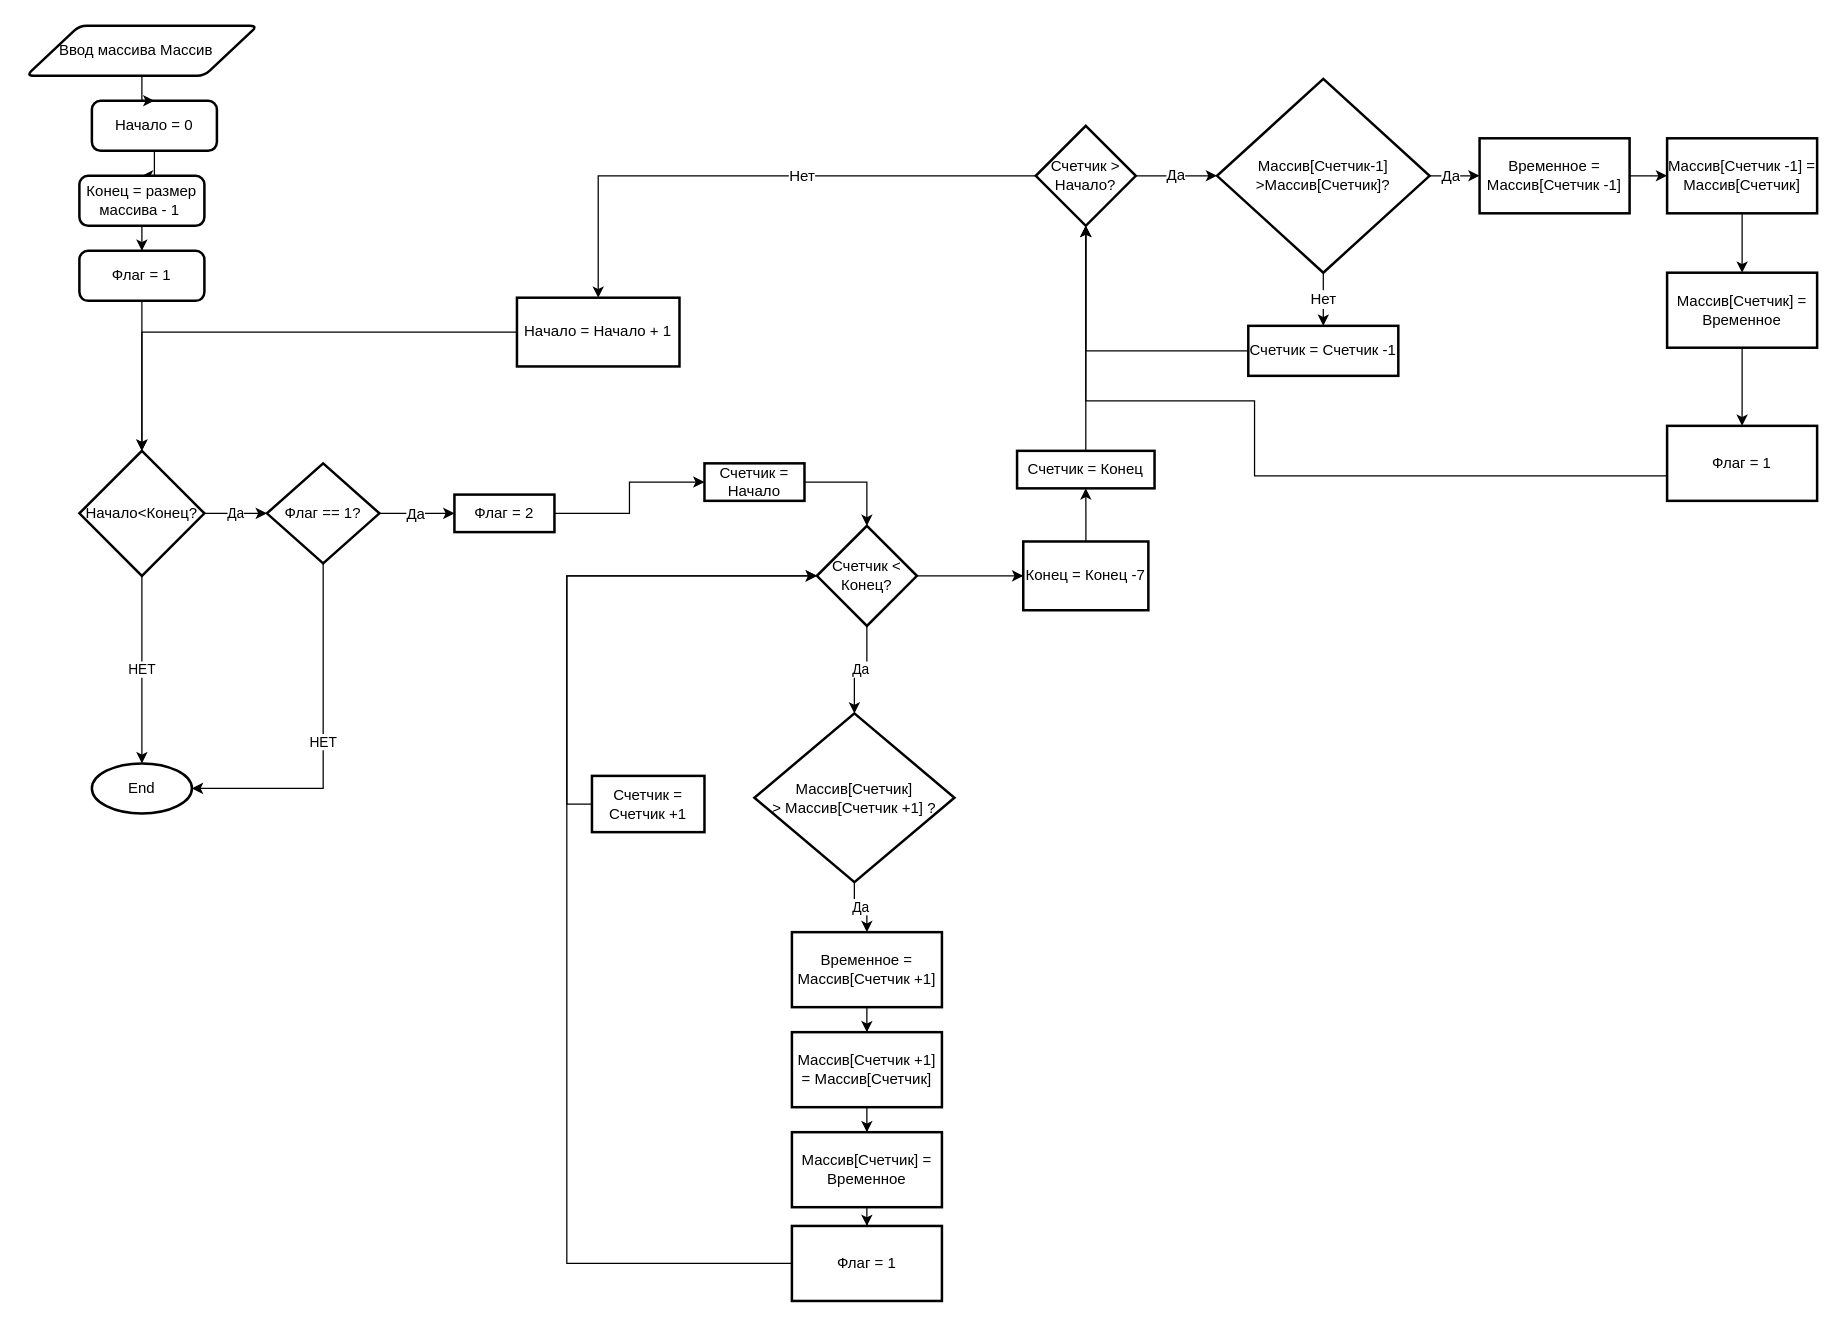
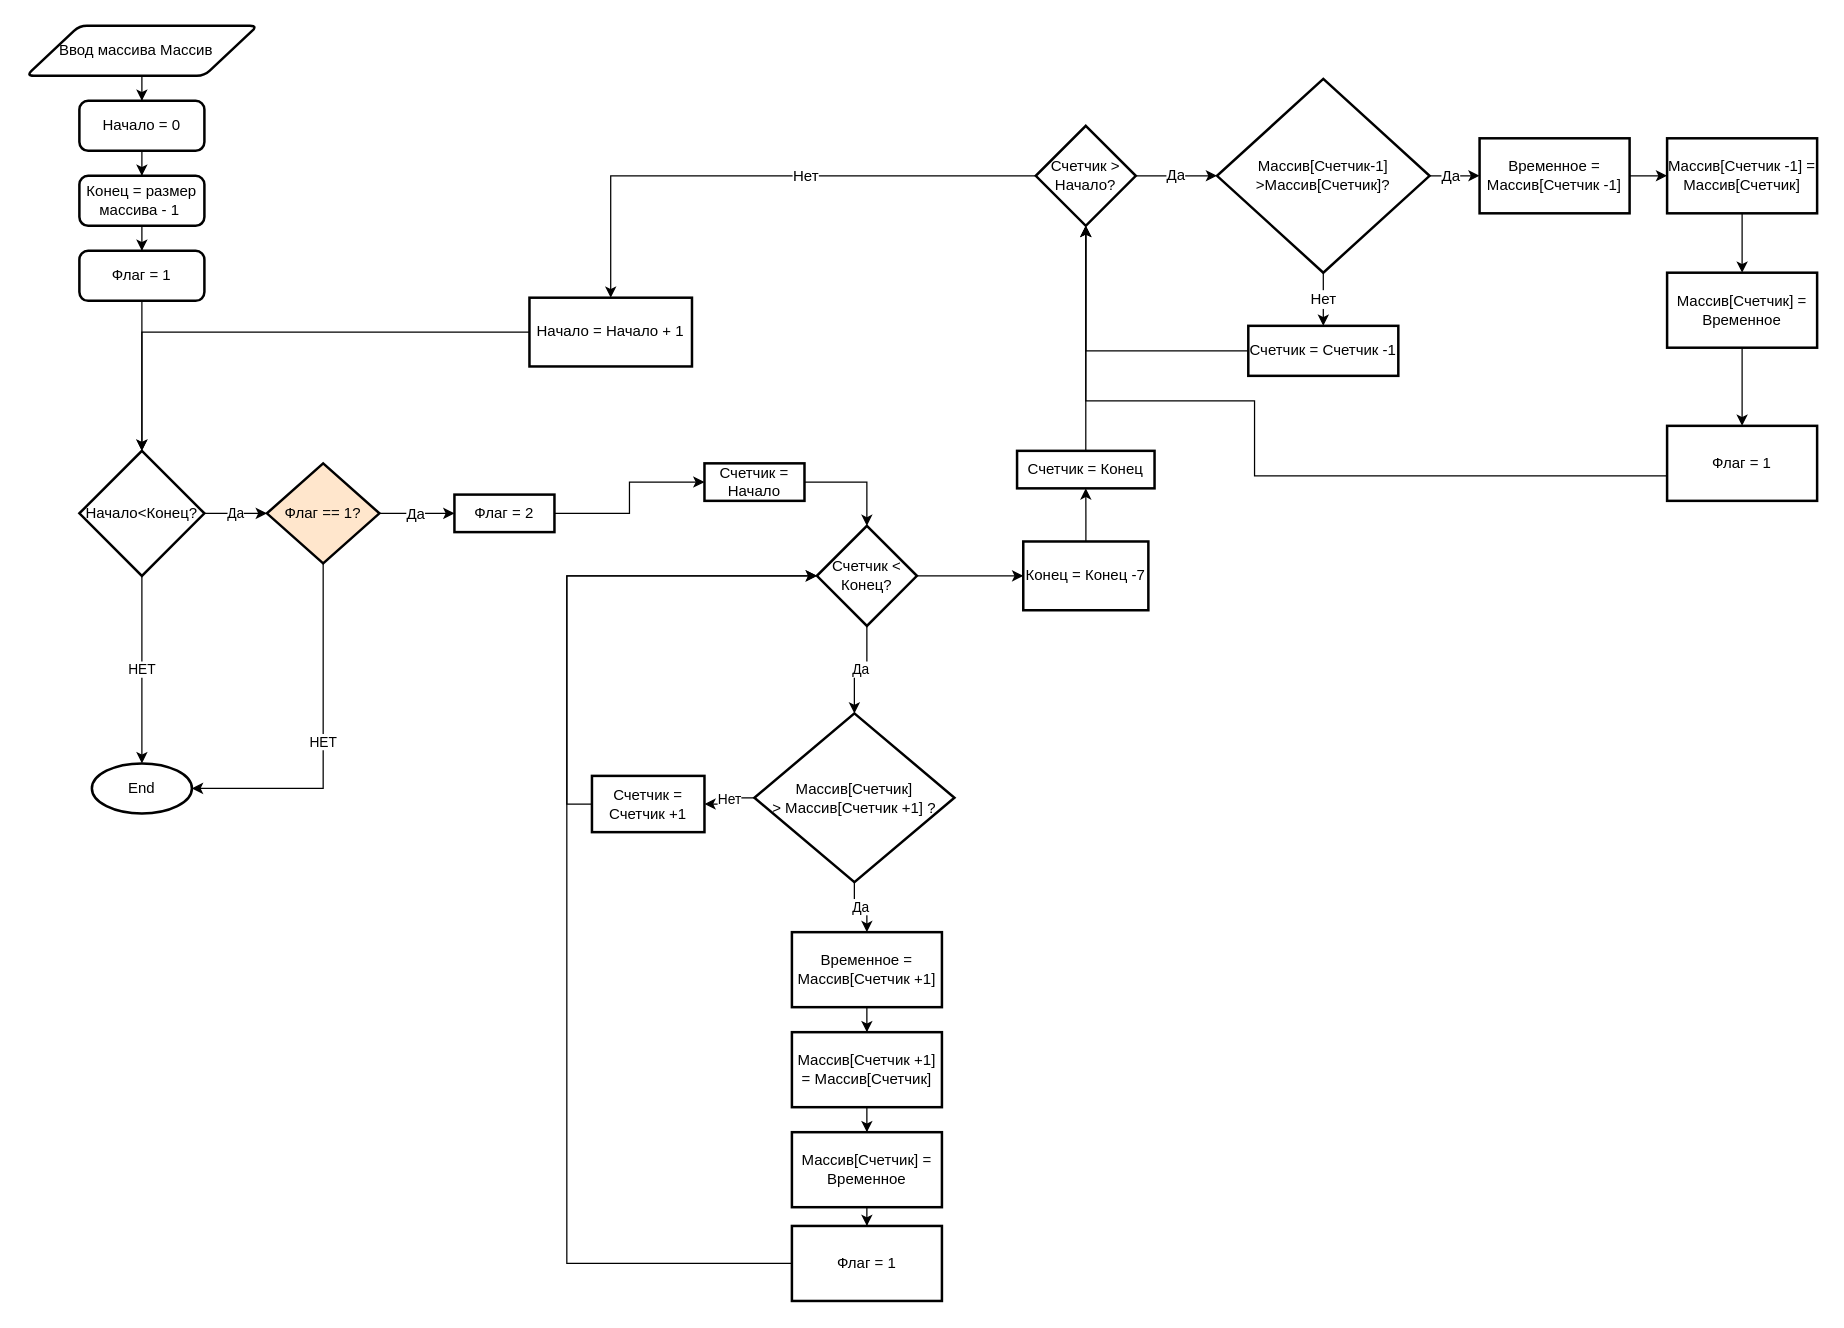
(154, 126) -> (142, 126)
(598, 332) -> (611, 332)
(323, 513) -> (323, 513)
none -> (731, 798)
